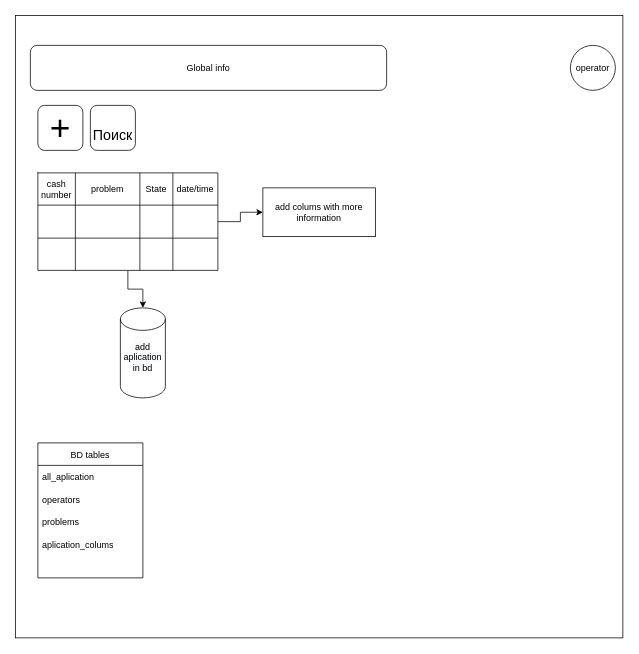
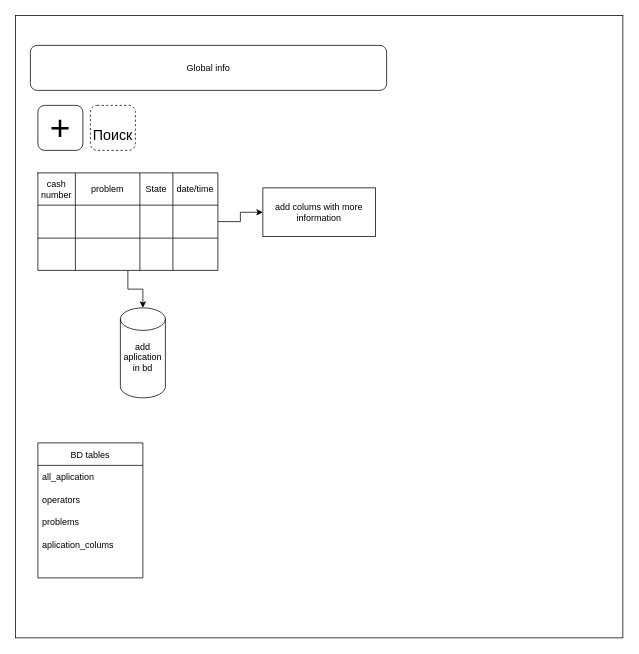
(593, 68) -> none
(113, 128) -> (113, 128)
